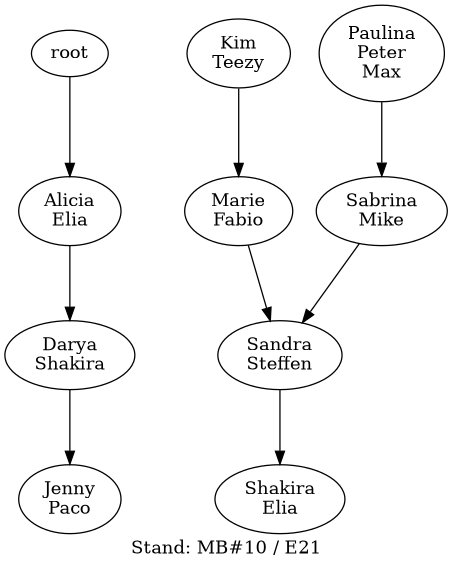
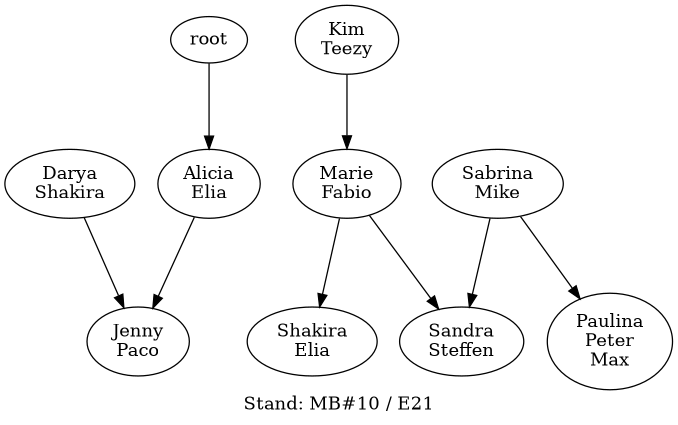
(382, 132) -> (546, 252)
(70, 276) -> (176, 257)
(280, 420) -> (331, 256)
